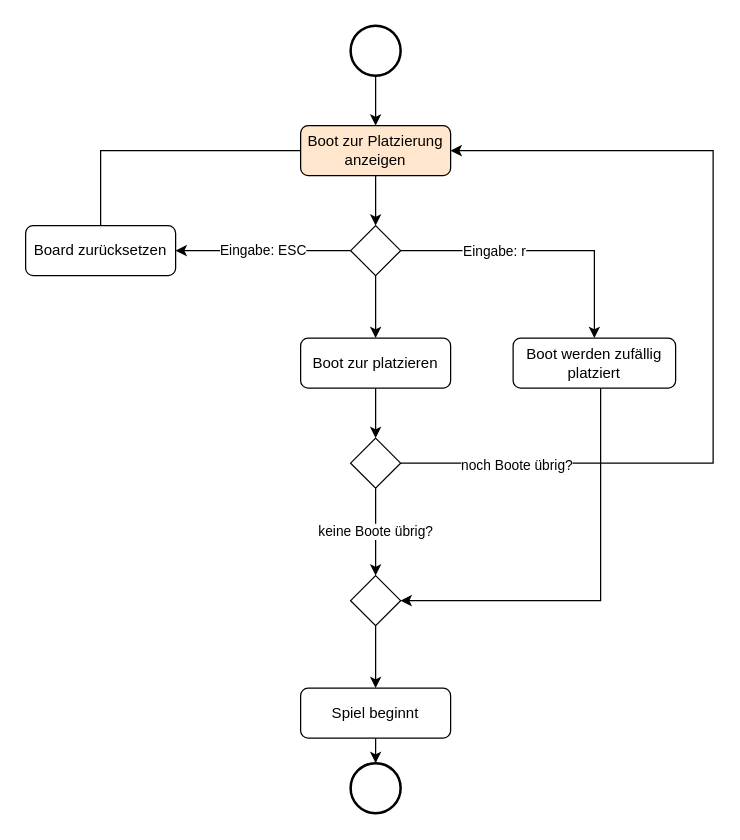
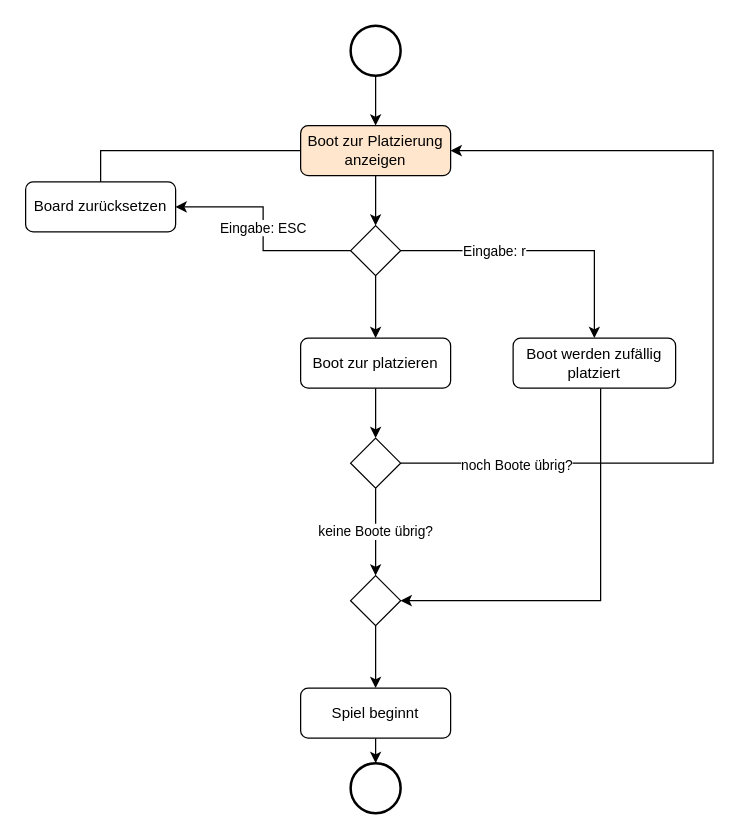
(101, 251) -> (101, 207)
